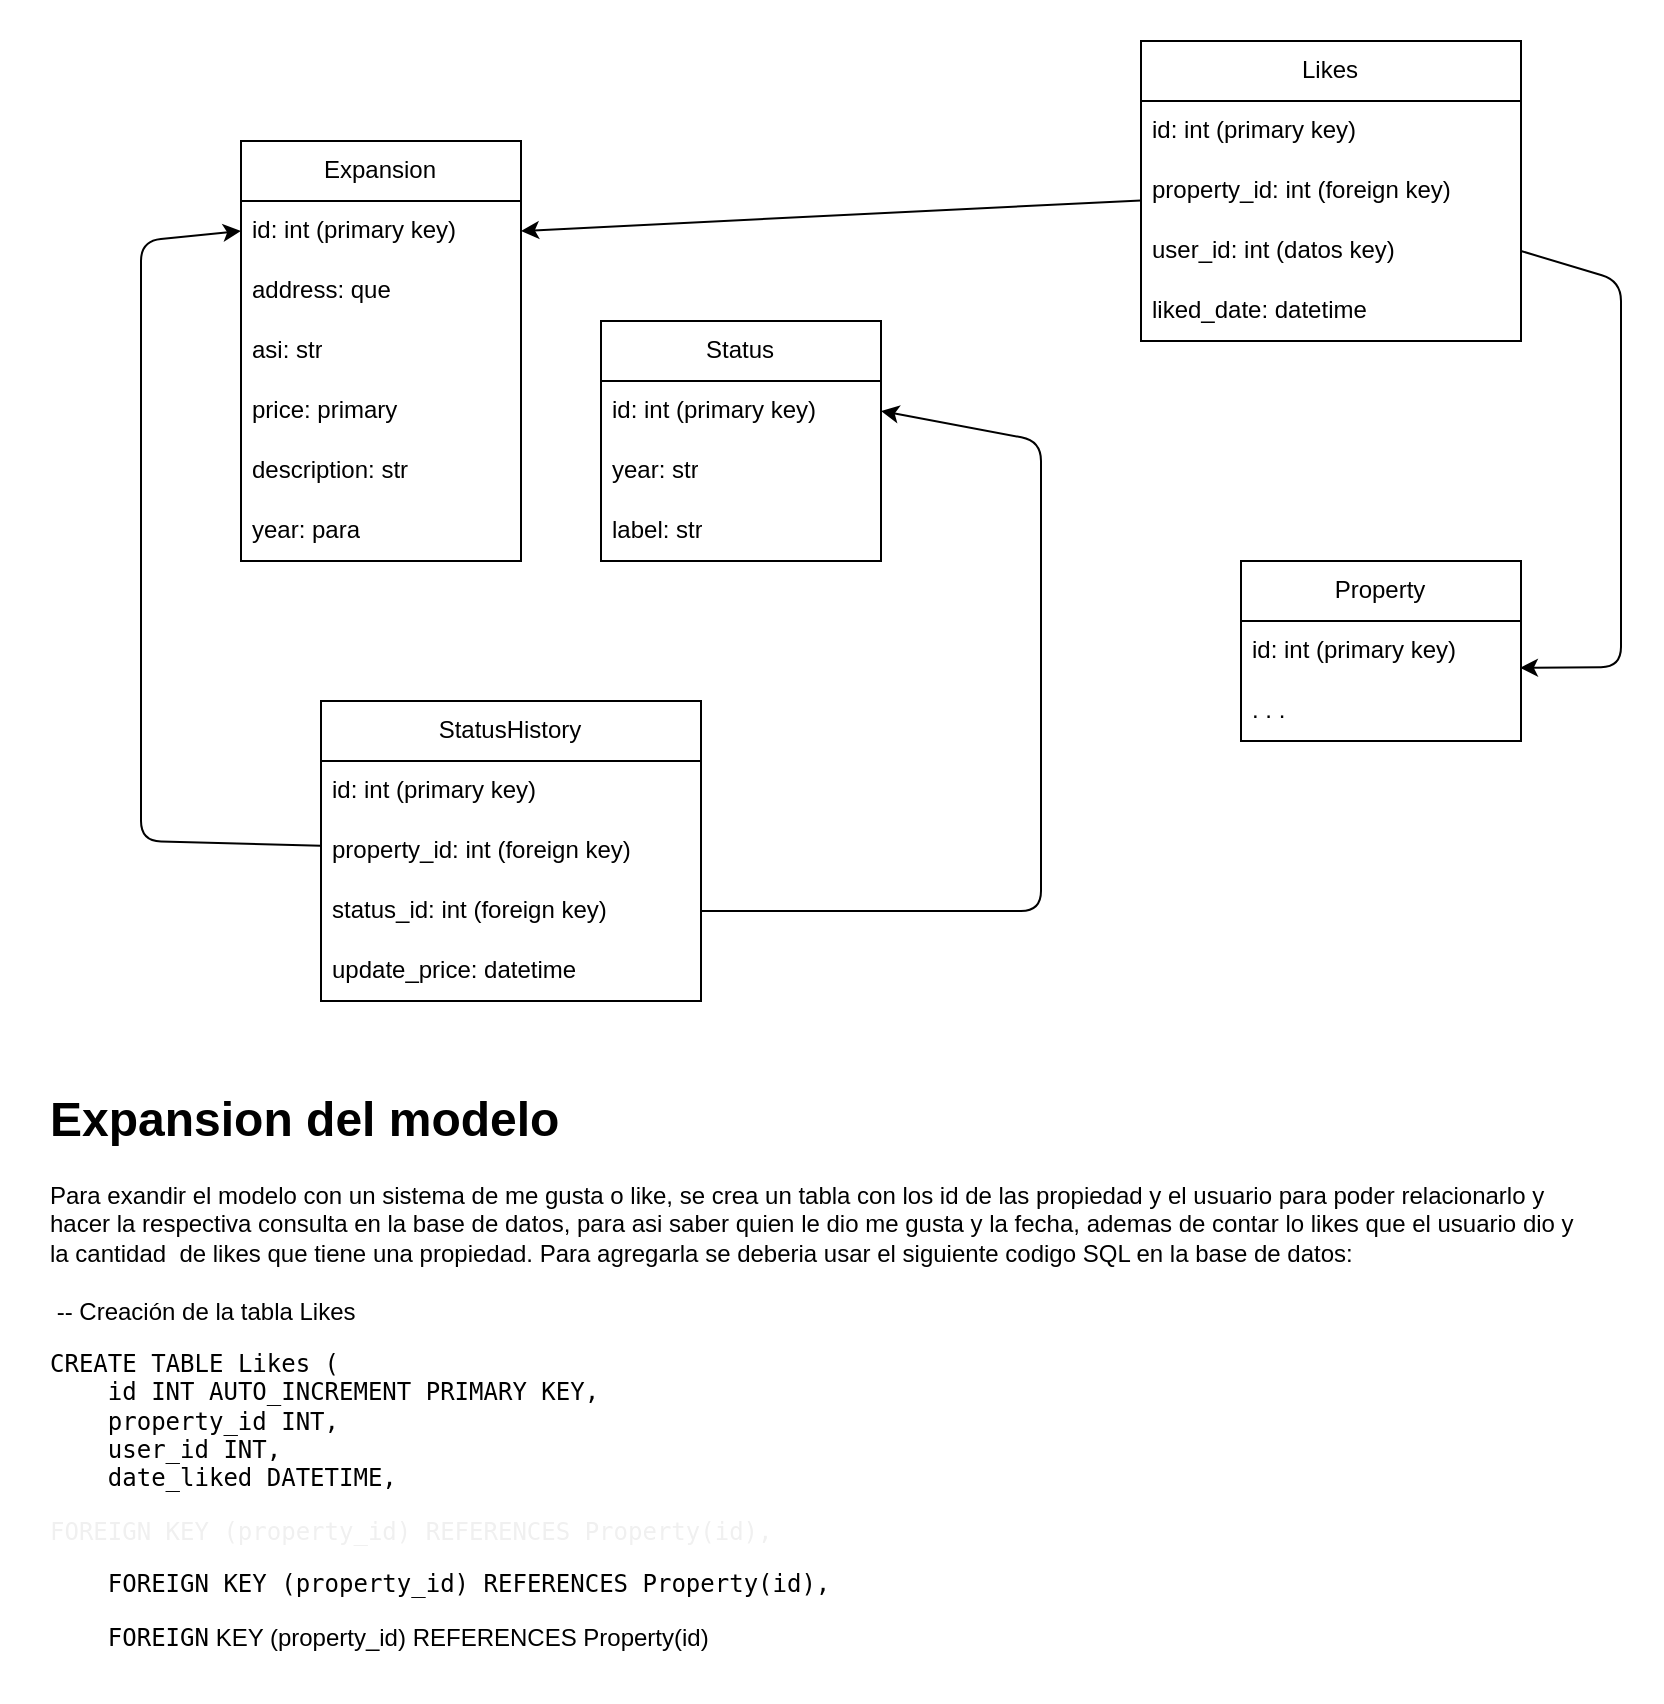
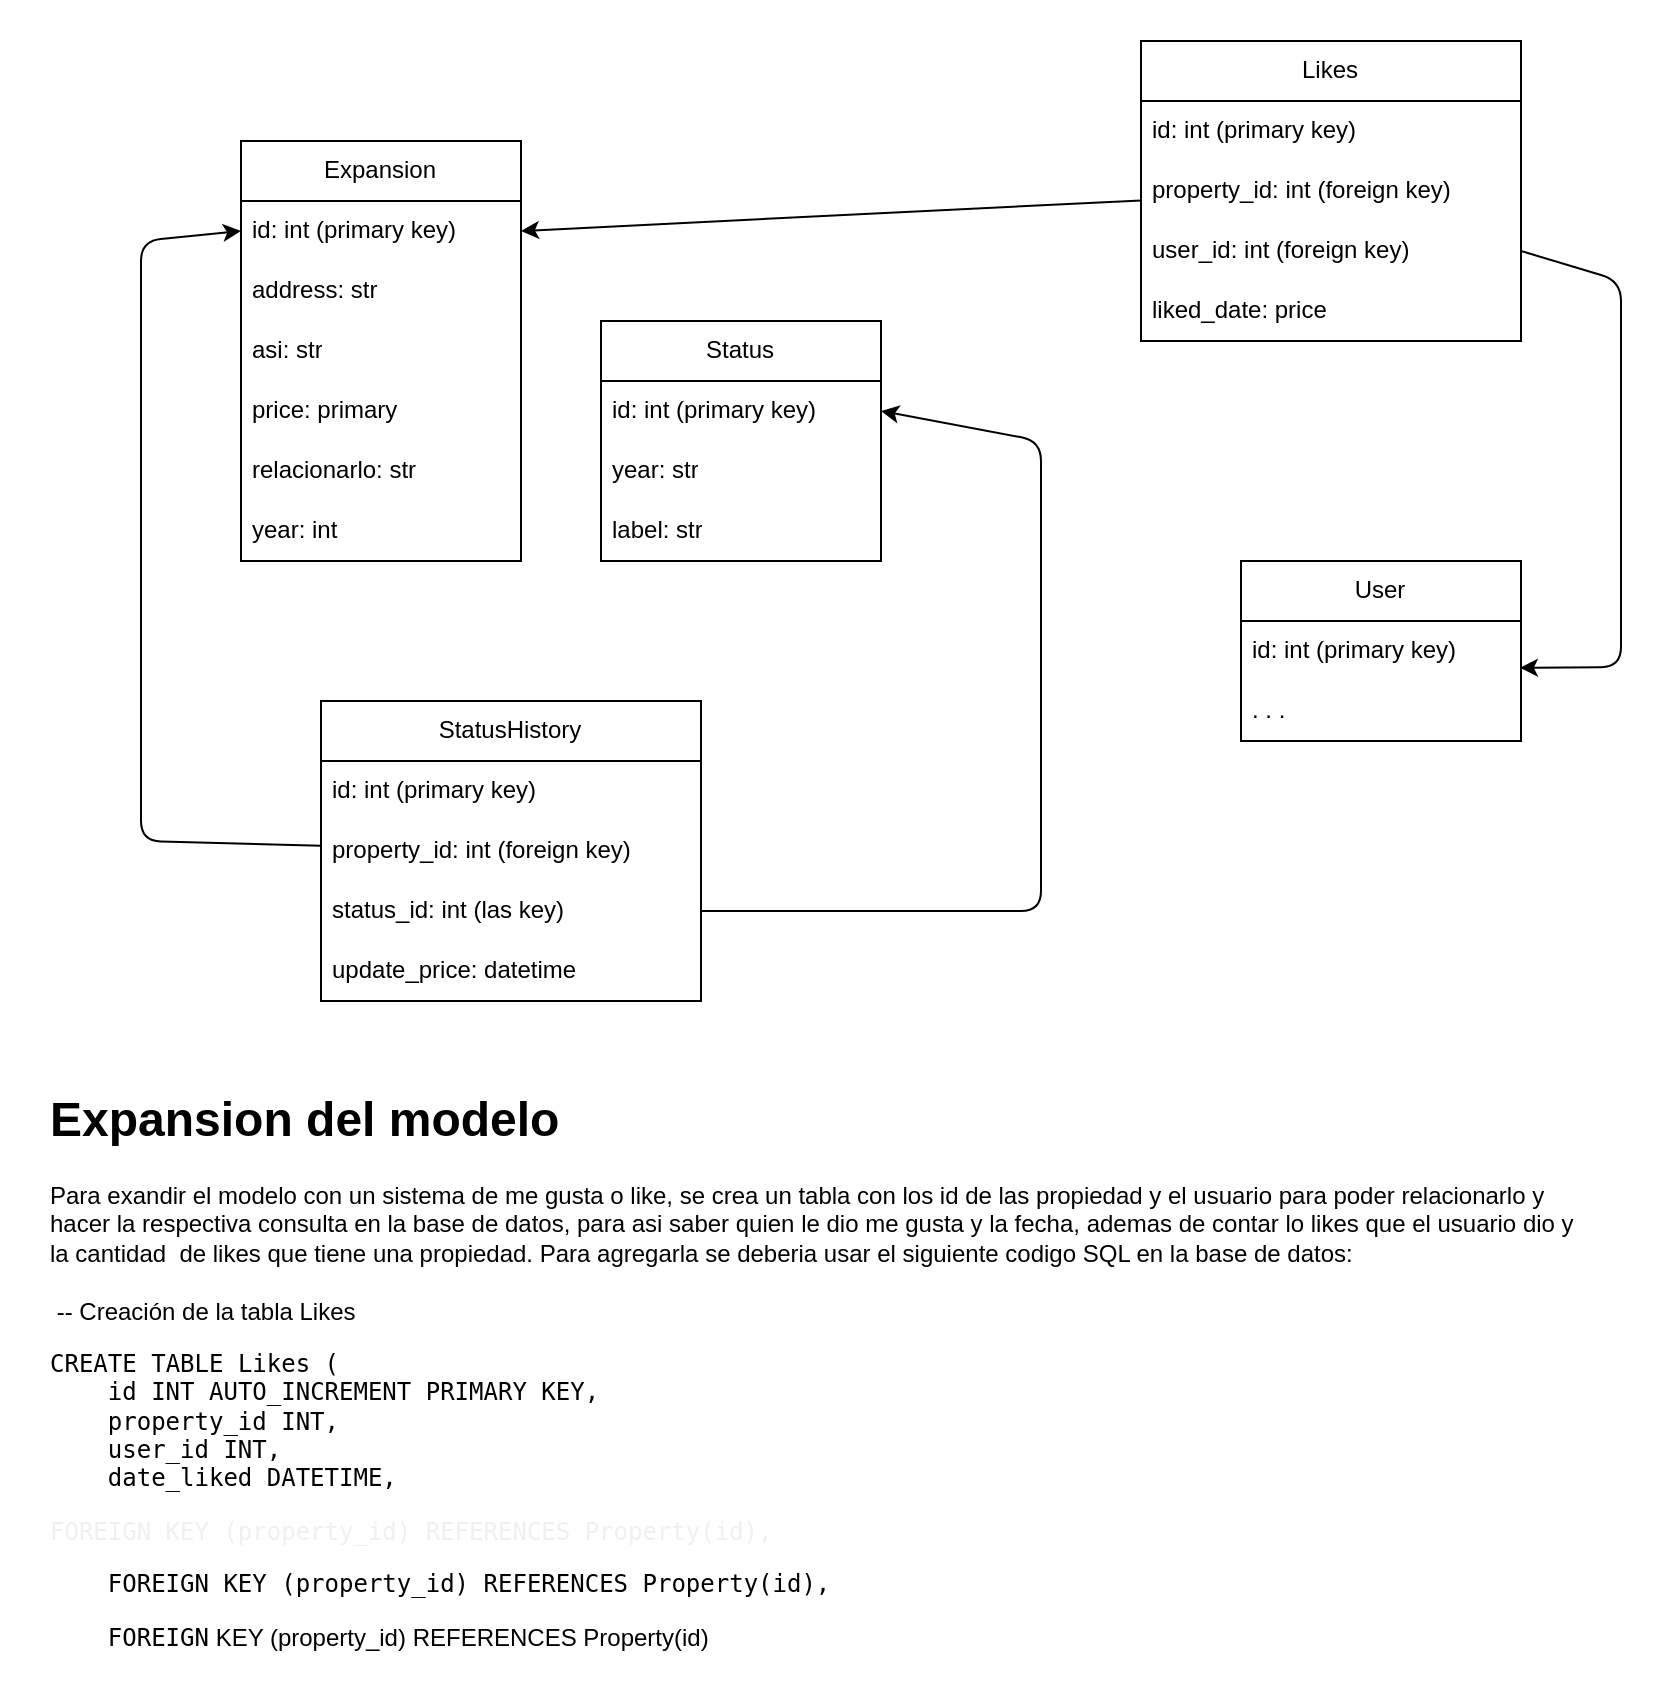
(1296, 251) -> (1306, 251)
(327, 291) -> (327, 291)
(1272, 311) -> (1252, 311)
(348, 471) -> (352, 471)
(314, 531) -> (304, 531)
(1381, 591) -> (1381, 591)
(499, 911) -> (472, 911)
